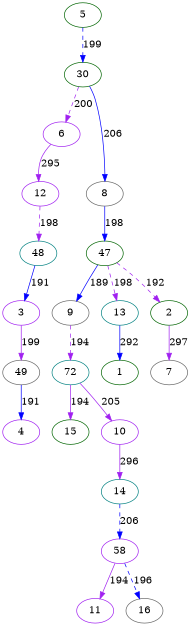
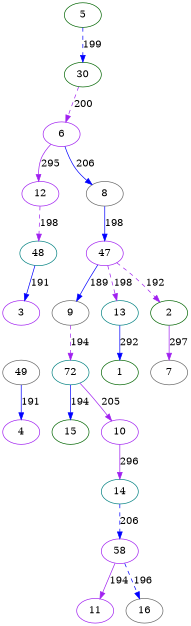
(101, 129) -> (73, 165)
(105, 253) -> (105, 253)
(21, 339) -> none
(71, 399) -> (71, 399)
